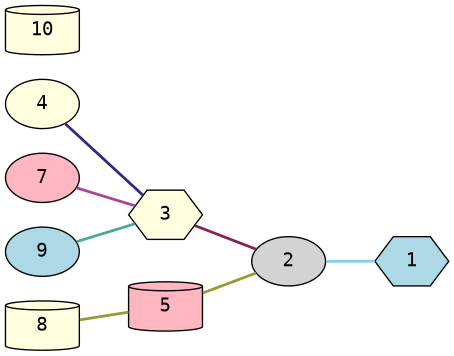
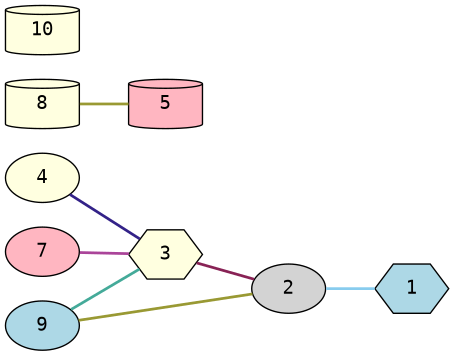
(230, 283) -> (166, 307)
